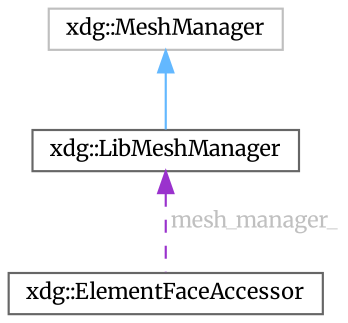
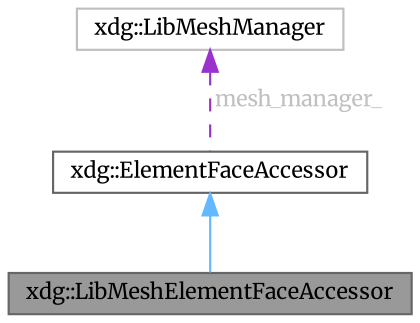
(166, 29) -> none
(166, 151) -> (210, 29)
none -> (210, 294)
